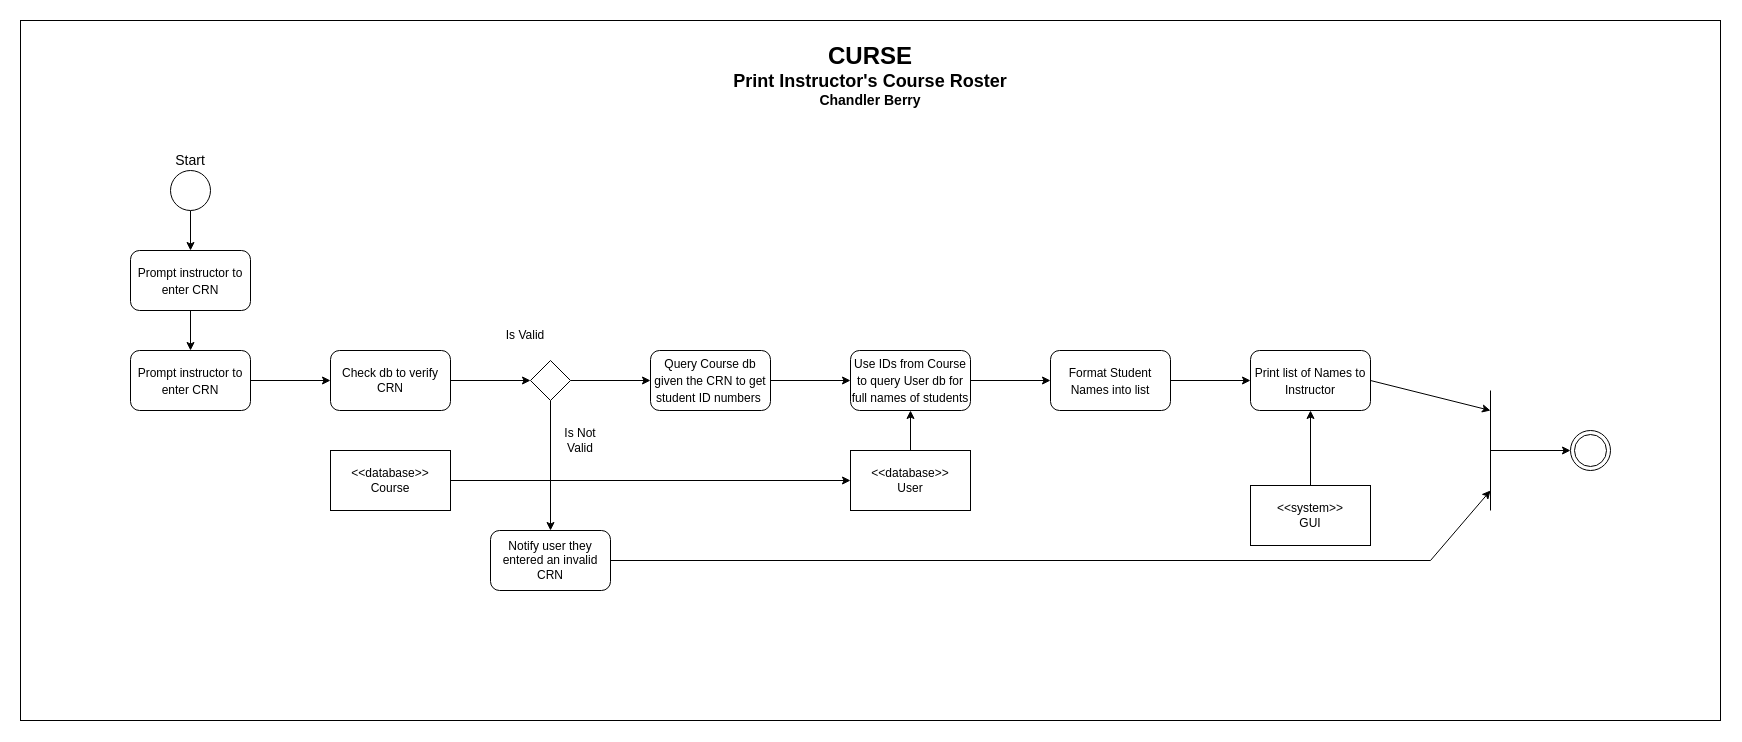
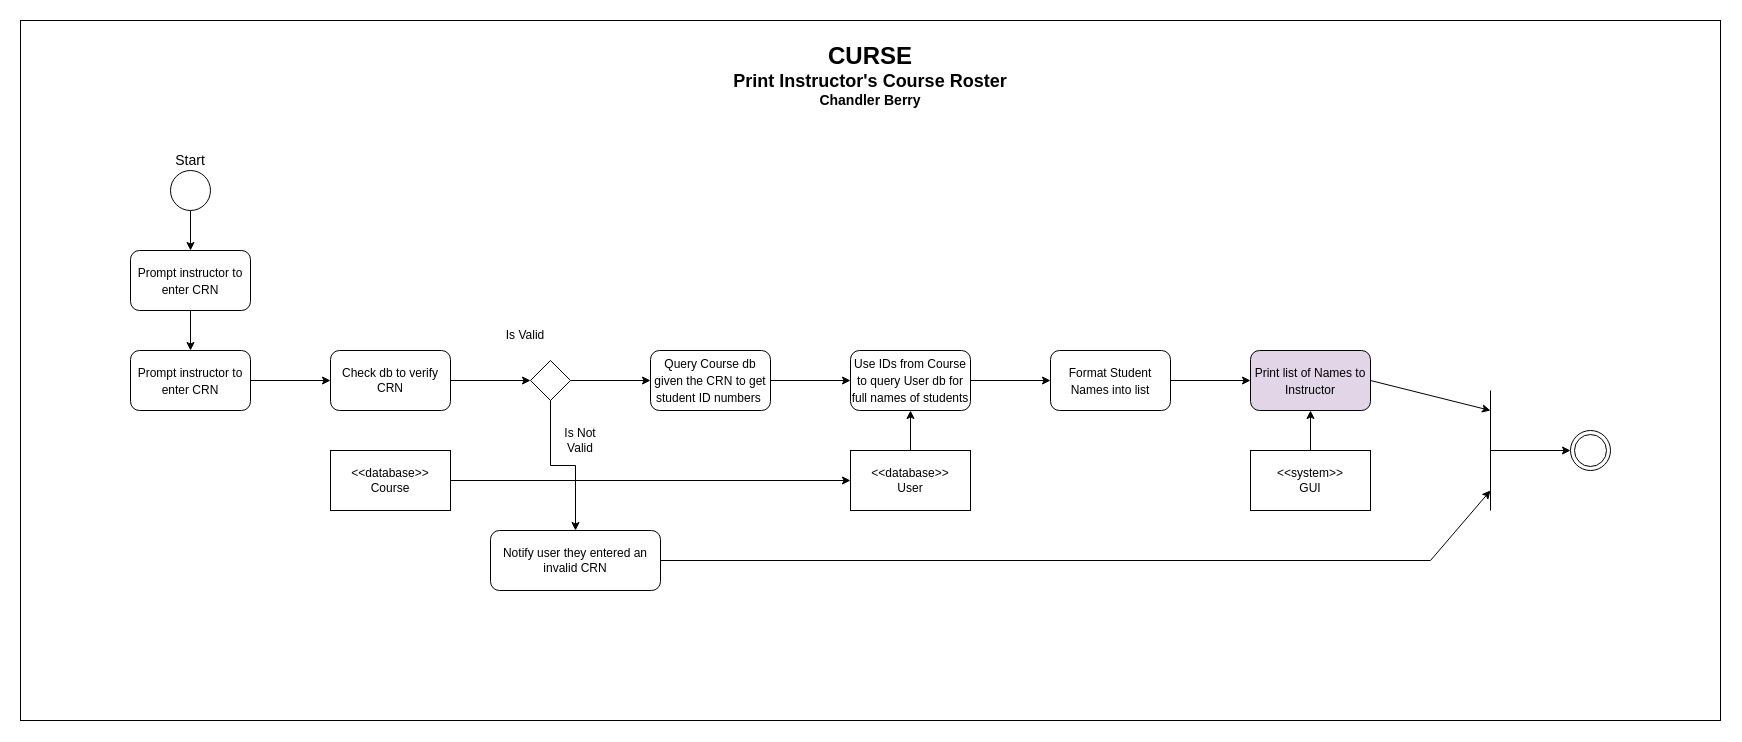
(1311, 381) -> (1311, 381)
(1311, 516) -> (1311, 481)
(551, 561) -> (576, 561)
